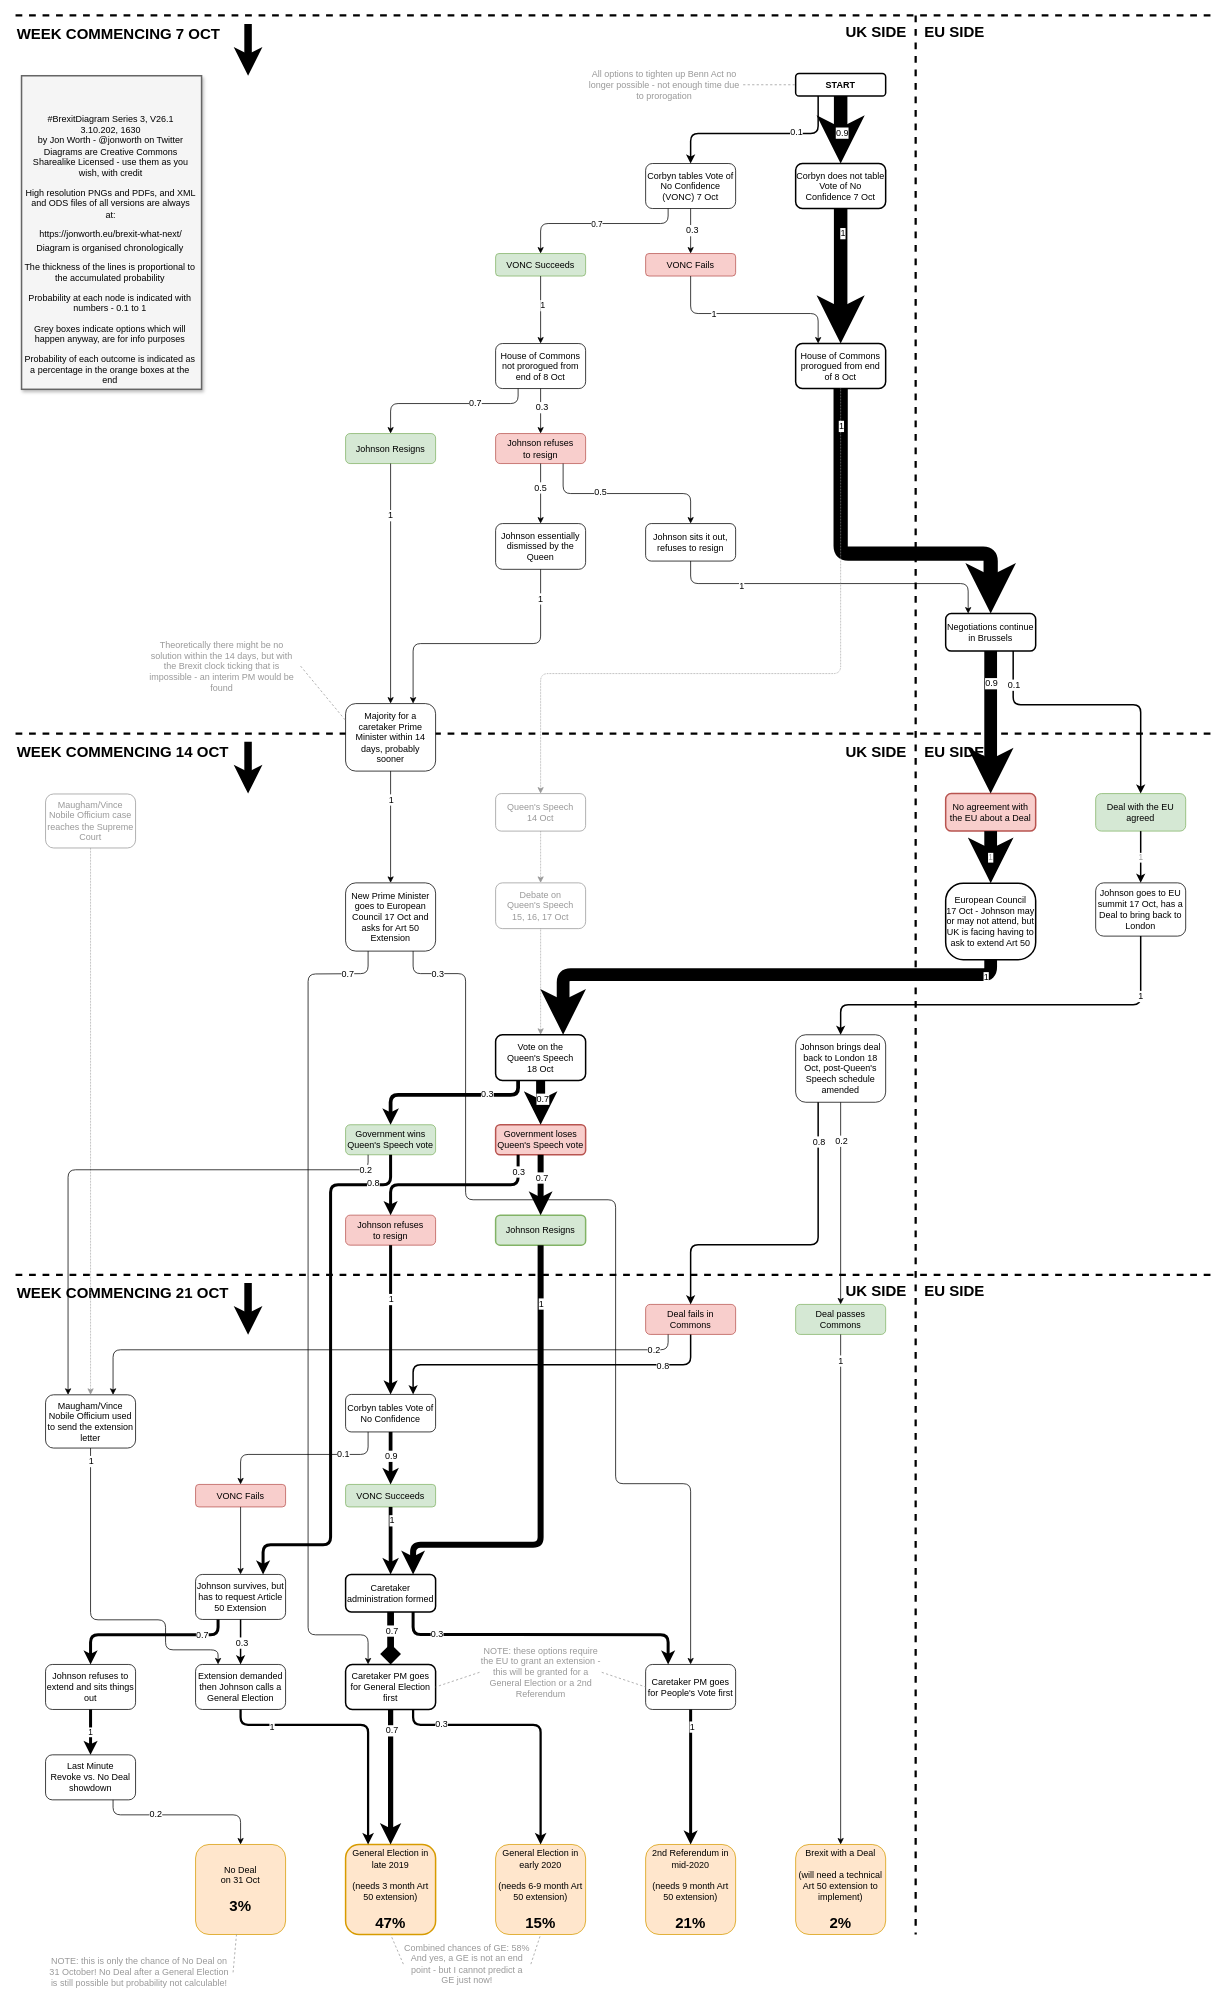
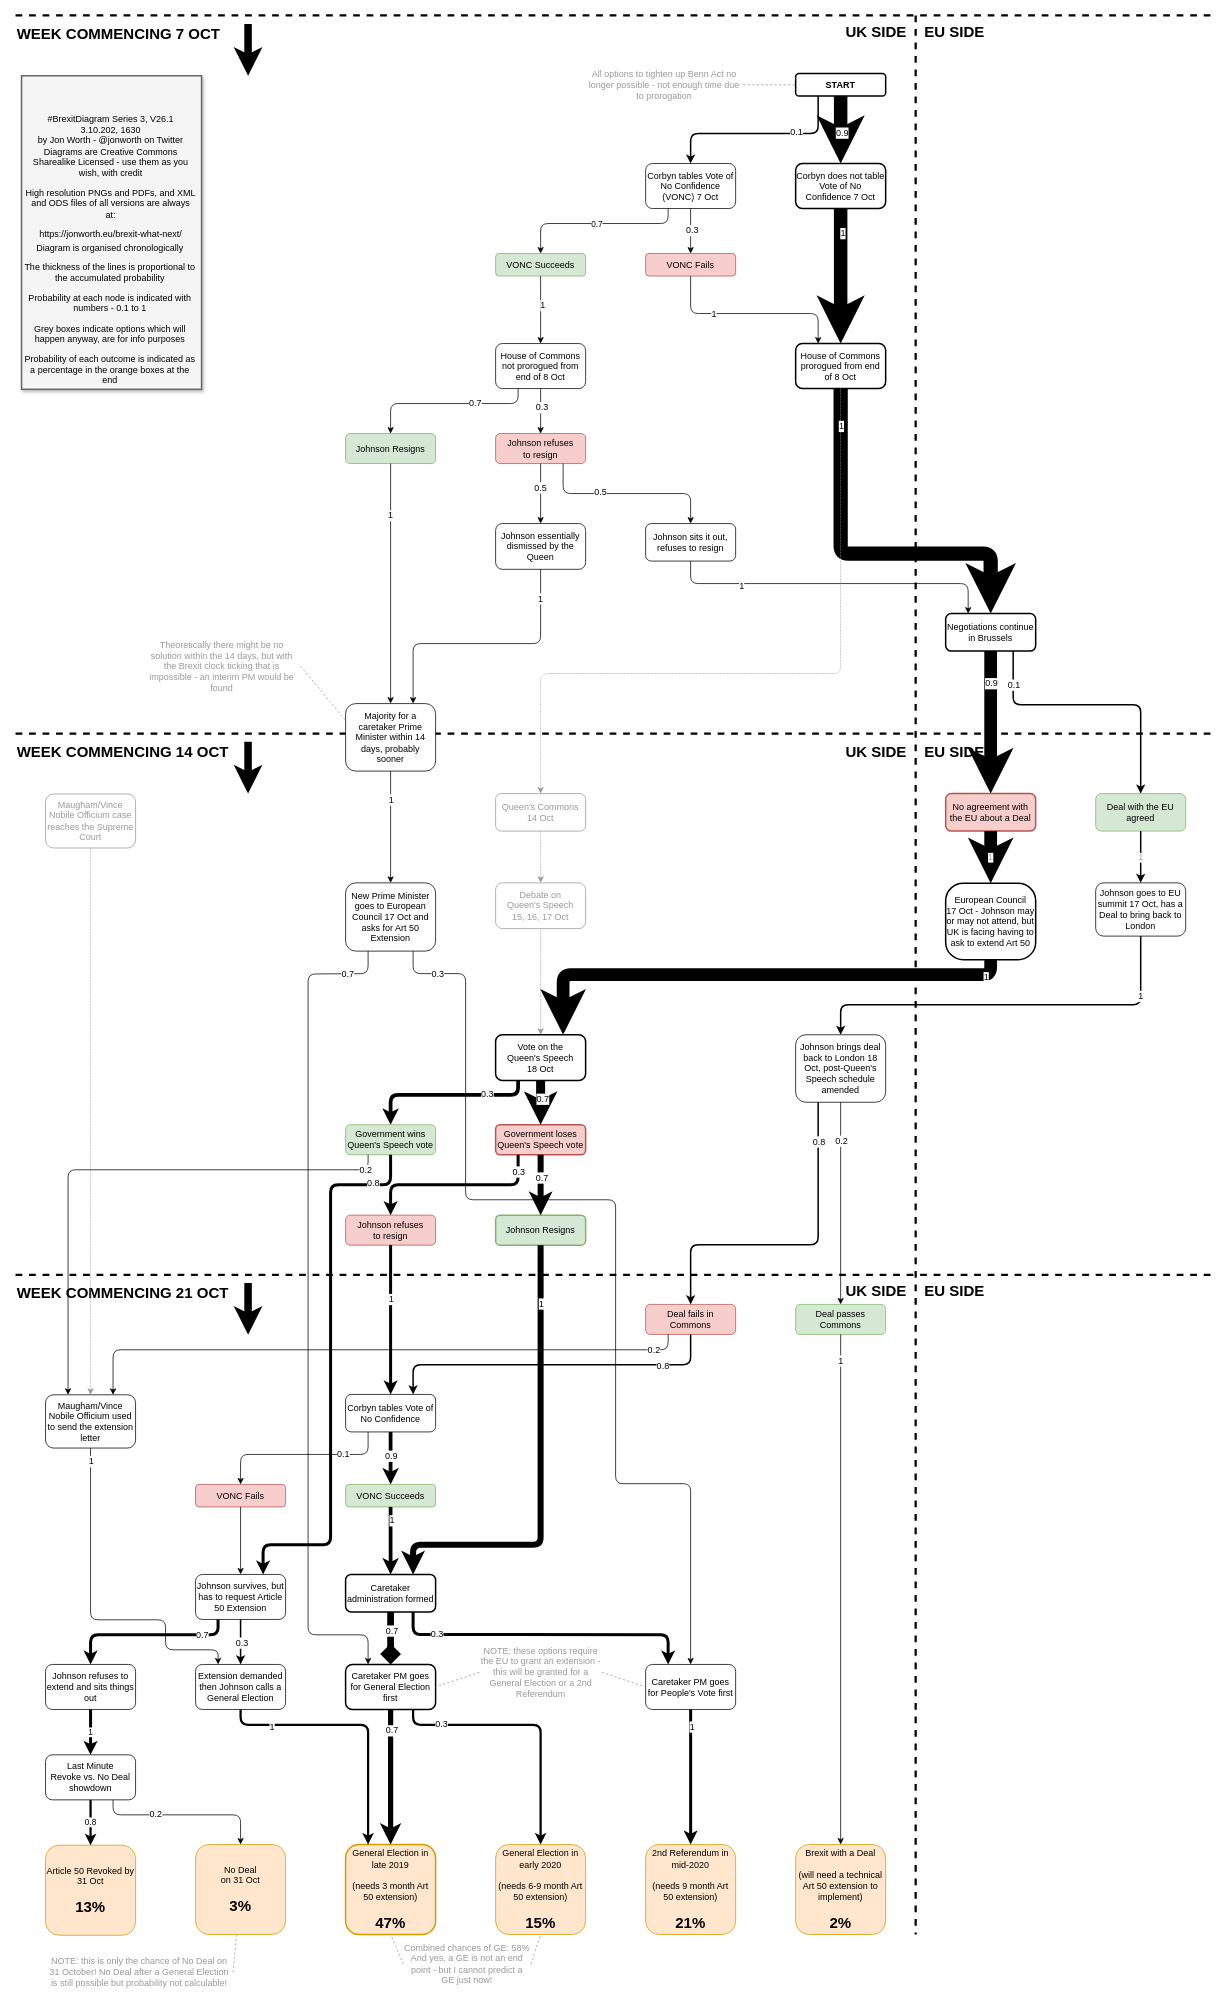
(540, 813) -> (540, 813)
none -> (90, 1818)
none -> (90, 1890)
